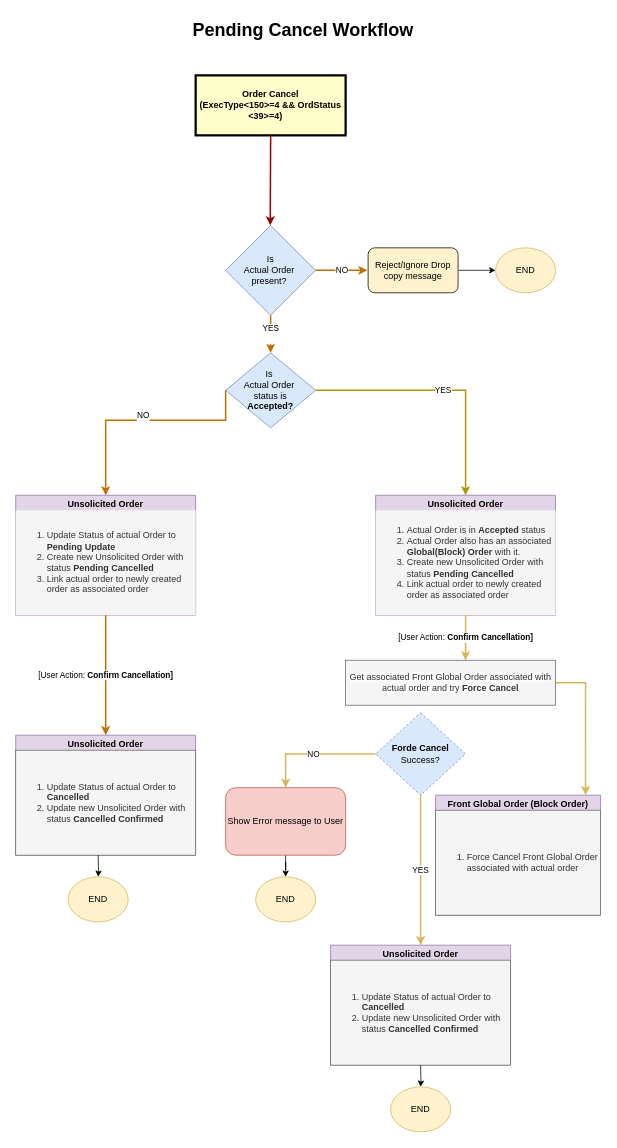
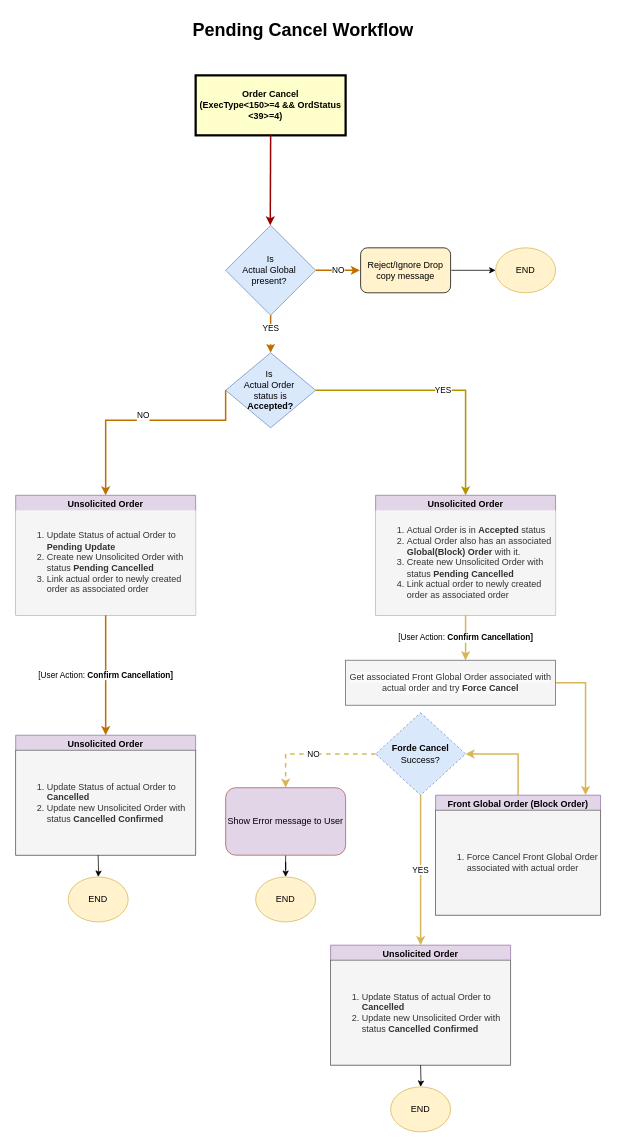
(270, 270) -> (270, 270)
(413, 270) -> (405, 270)
(347, 754) -> (347, 754)
none -> (516, 754)
(285, 822) -> (285, 822)
